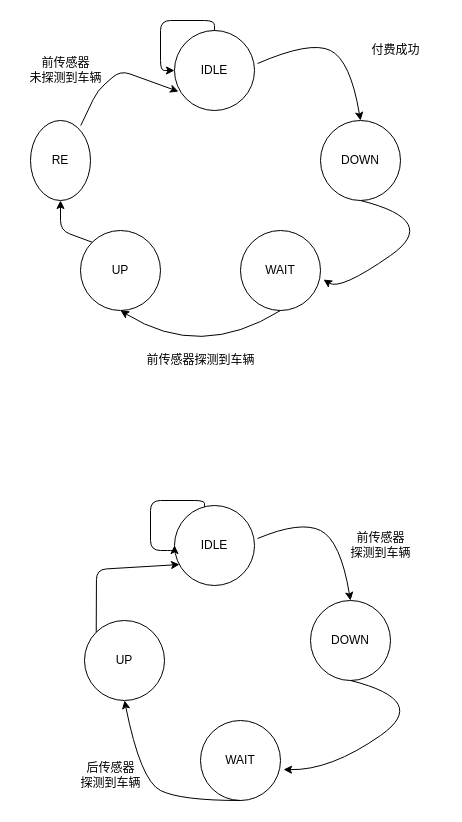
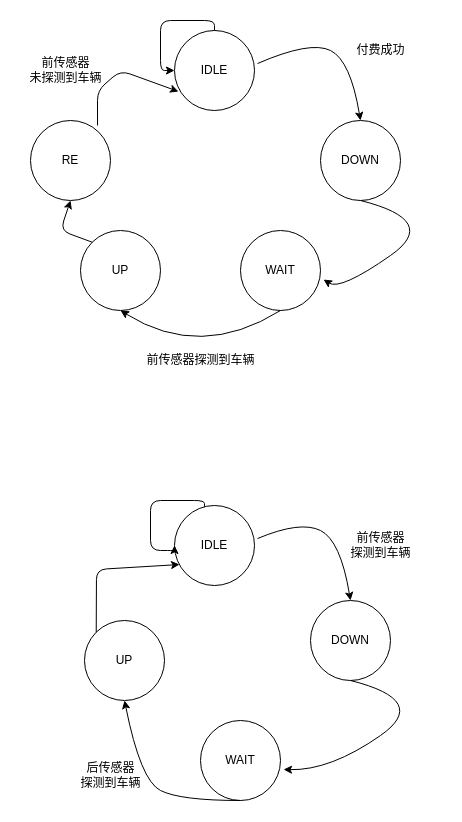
(396, 51) -> (381, 51)
(61, 161) -> (71, 161)
